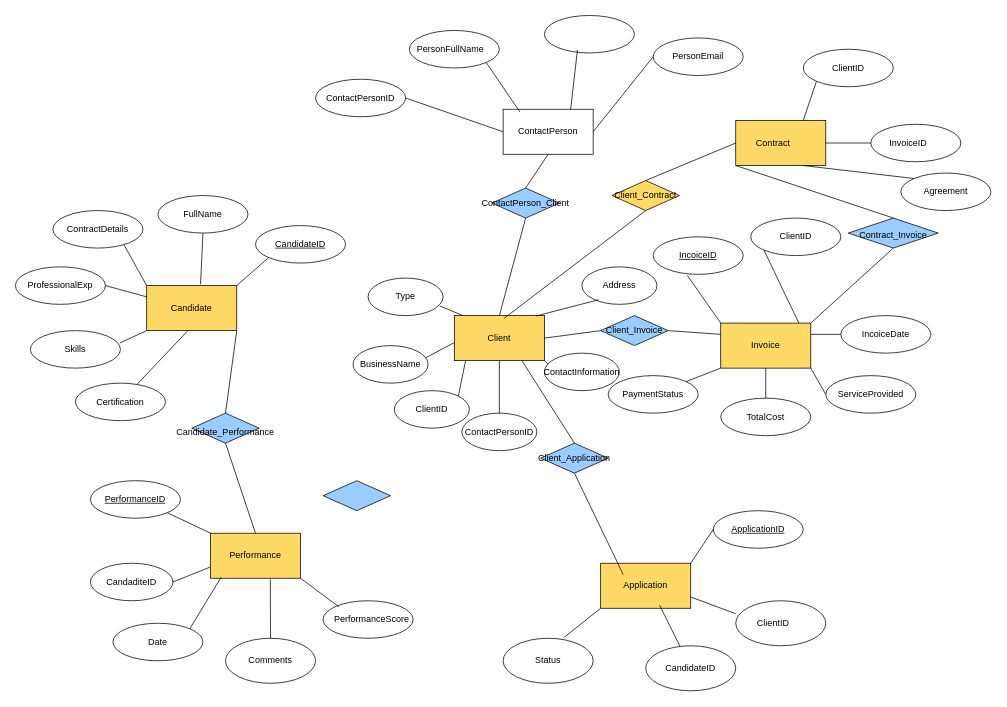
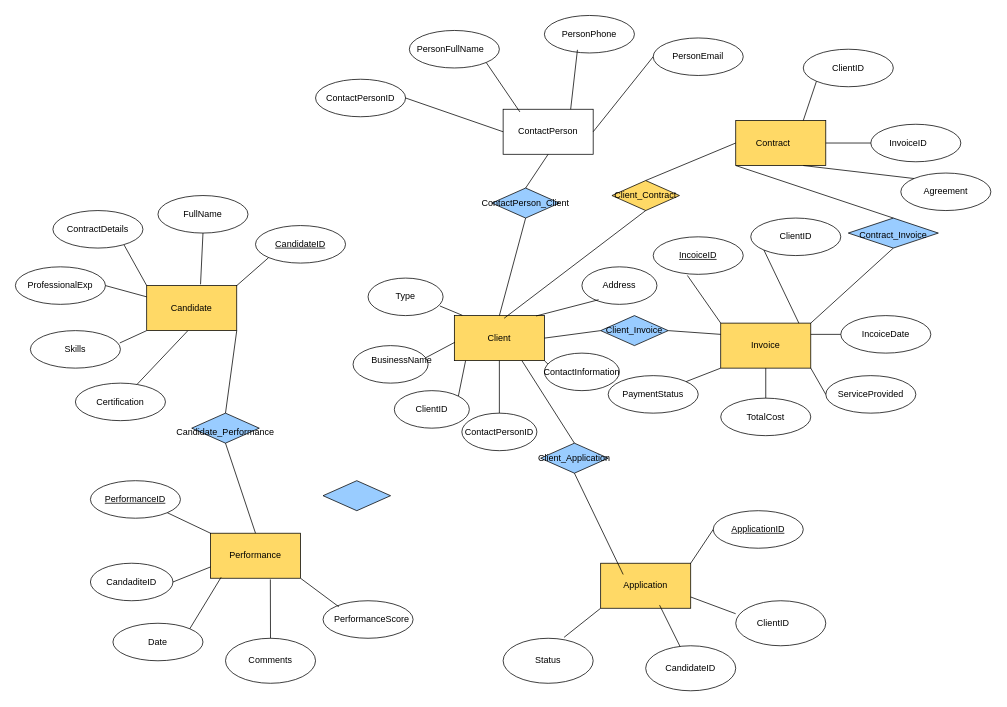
none -> (589, 34)
(390, 364) -> (402, 360)
